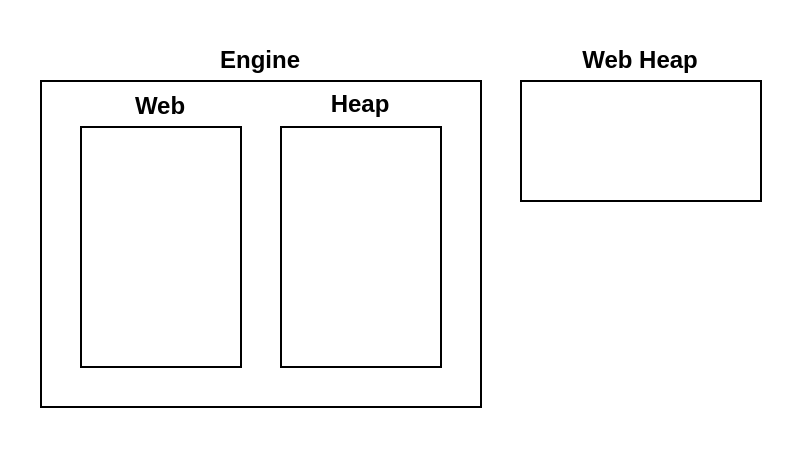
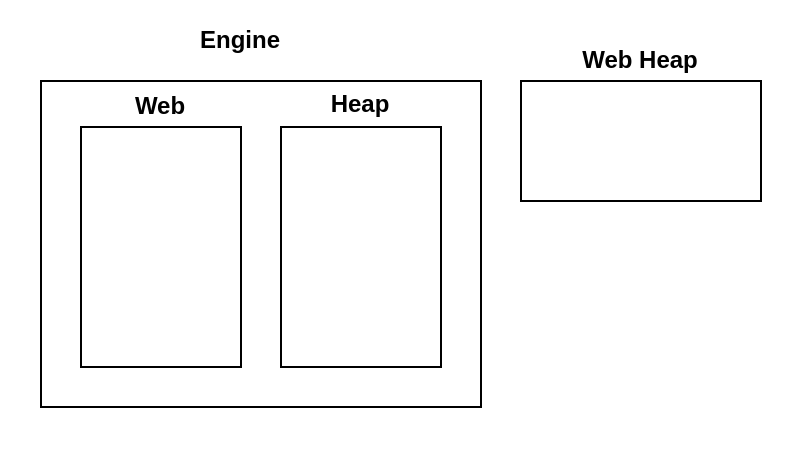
(261, 61) -> (241, 41)
